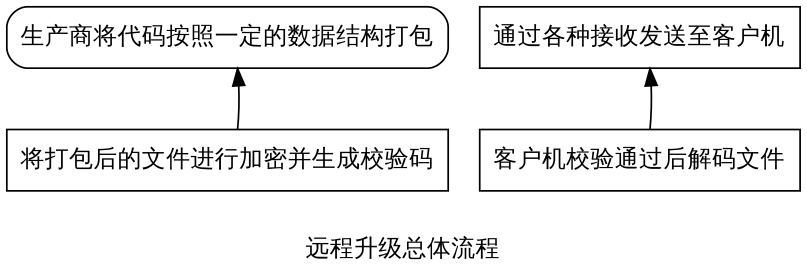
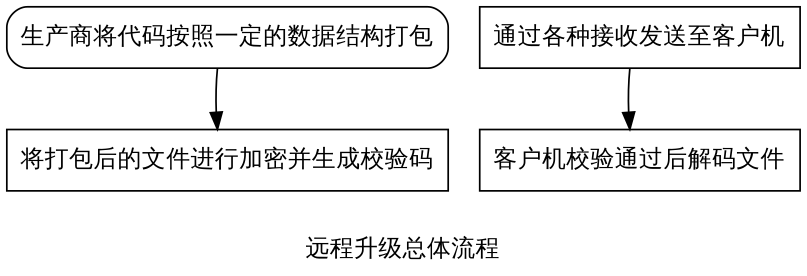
(239, 108) -> (216, 90)
(651, 108) -> (629, 90)
